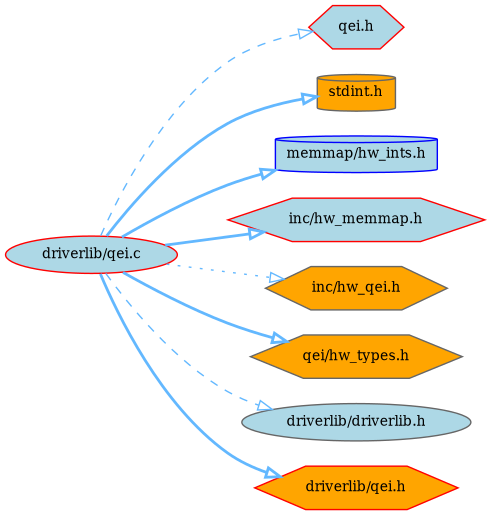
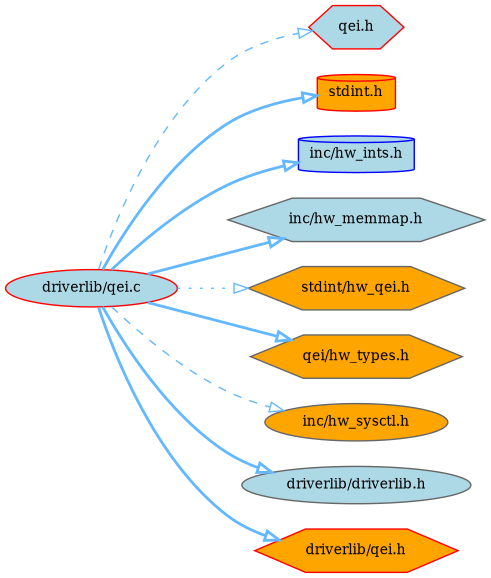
(356, 93) -> (356, 93)
(356, 154) -> (356, 154)
(356, 220) -> (356, 220)
(356, 288) -> (356, 288)
(173, 351) -> (168, 400)
none -> (356, 422)
